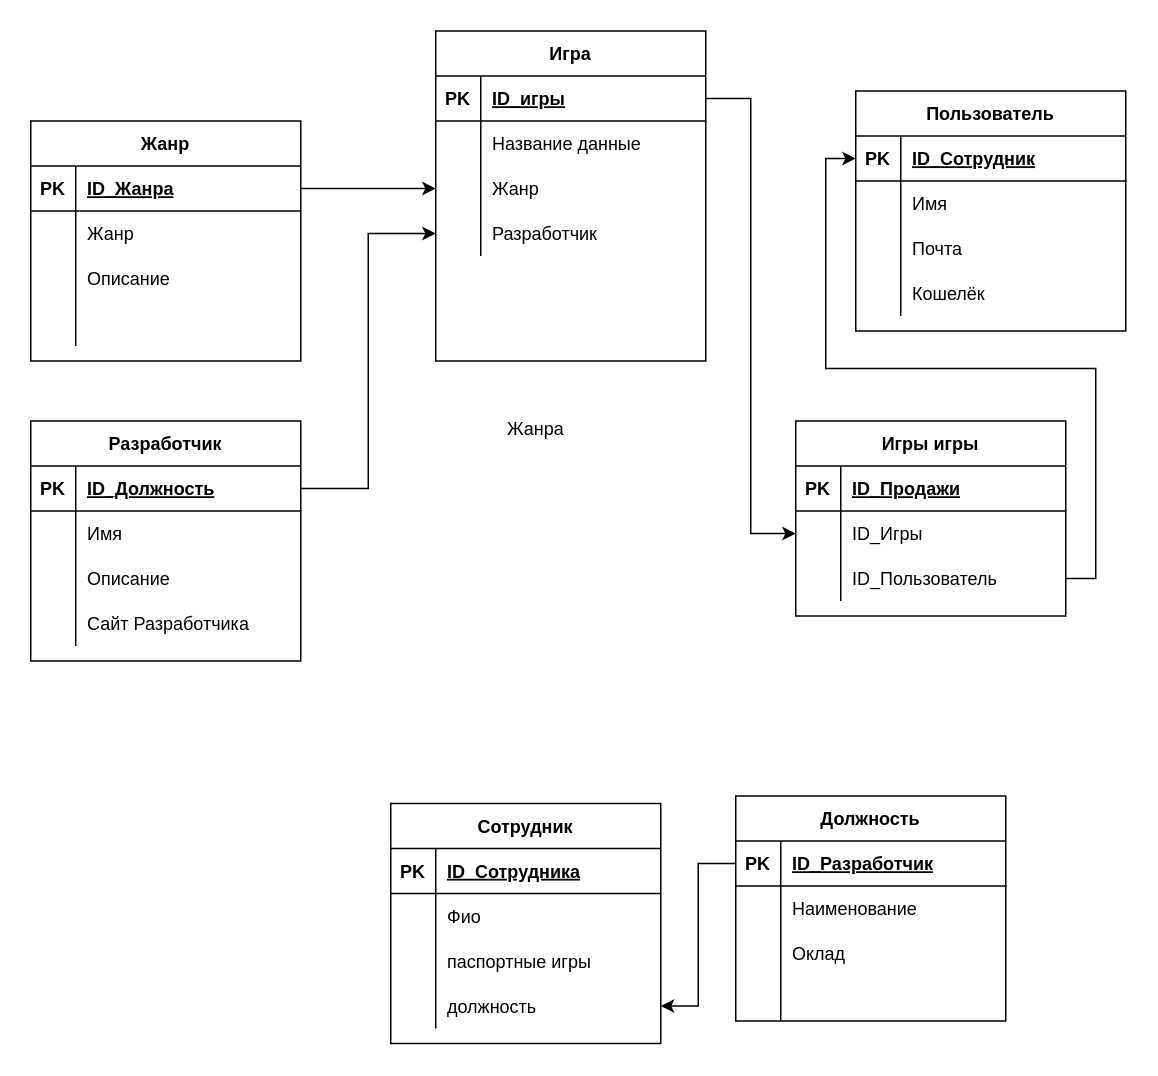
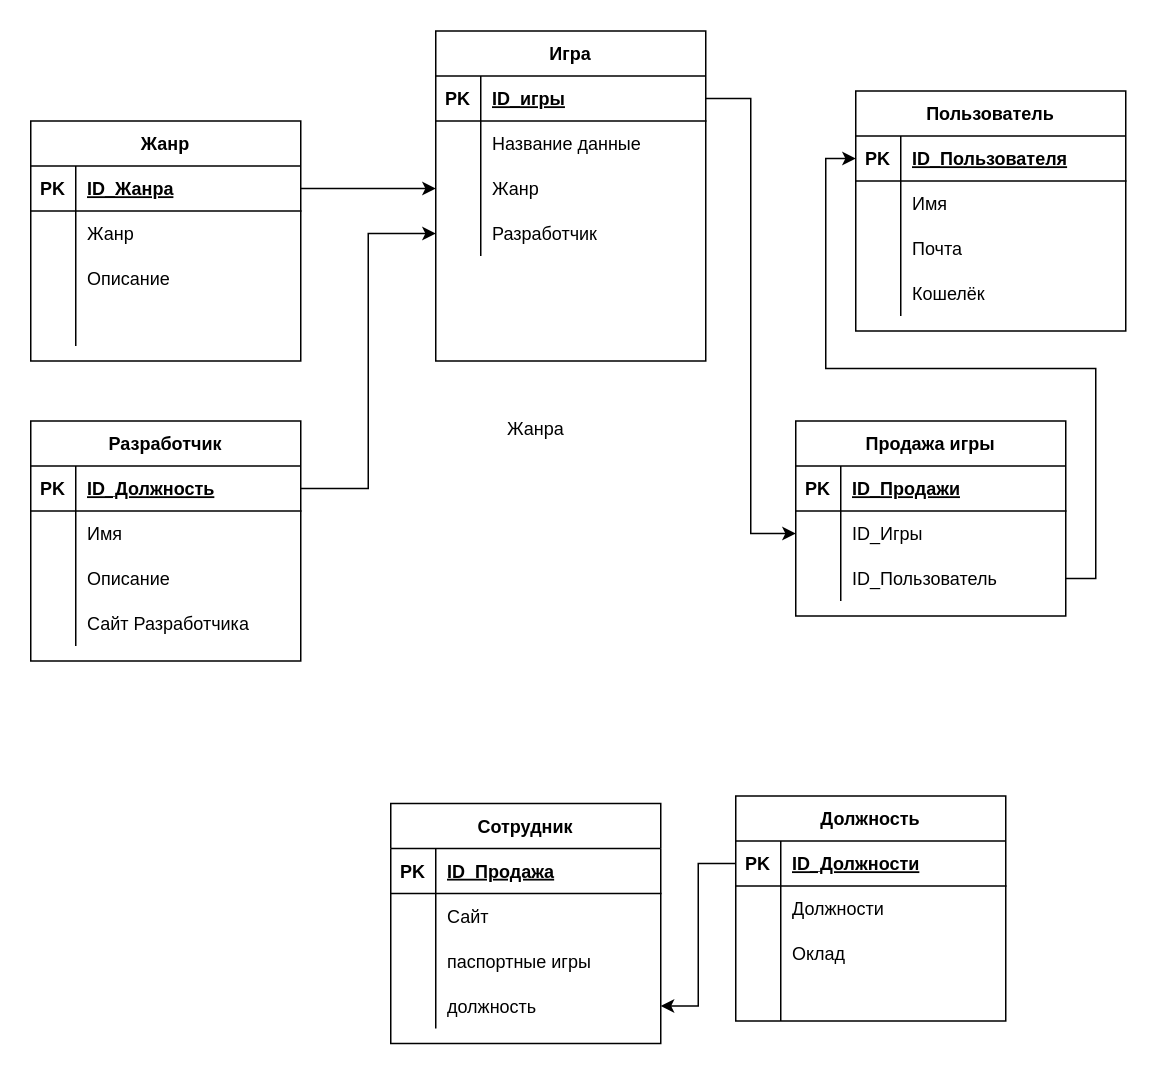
(972, 159) -> (988, 159)
(930, 444) -> (930, 444)
(863, 864) -> (852, 864)
(513, 872) -> (497, 872)
(852, 909) -> (837, 909)
(462, 917) -> (467, 917)
